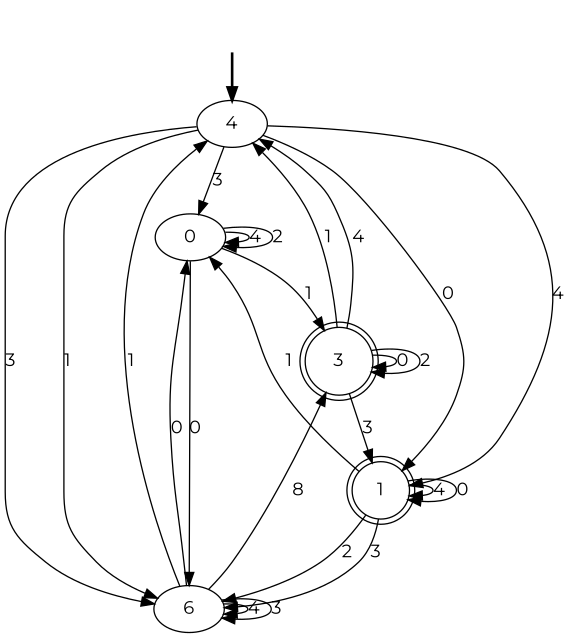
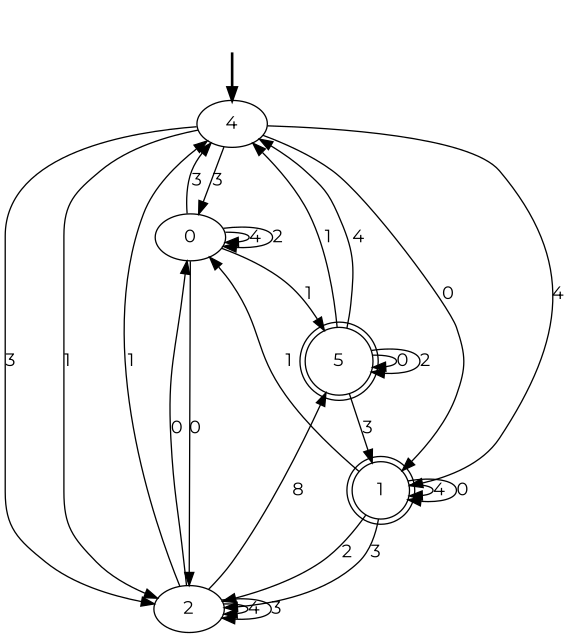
none -> (189, 182)
(339, 361) -> (339, 361)
(189, 609) -> (189, 609)
